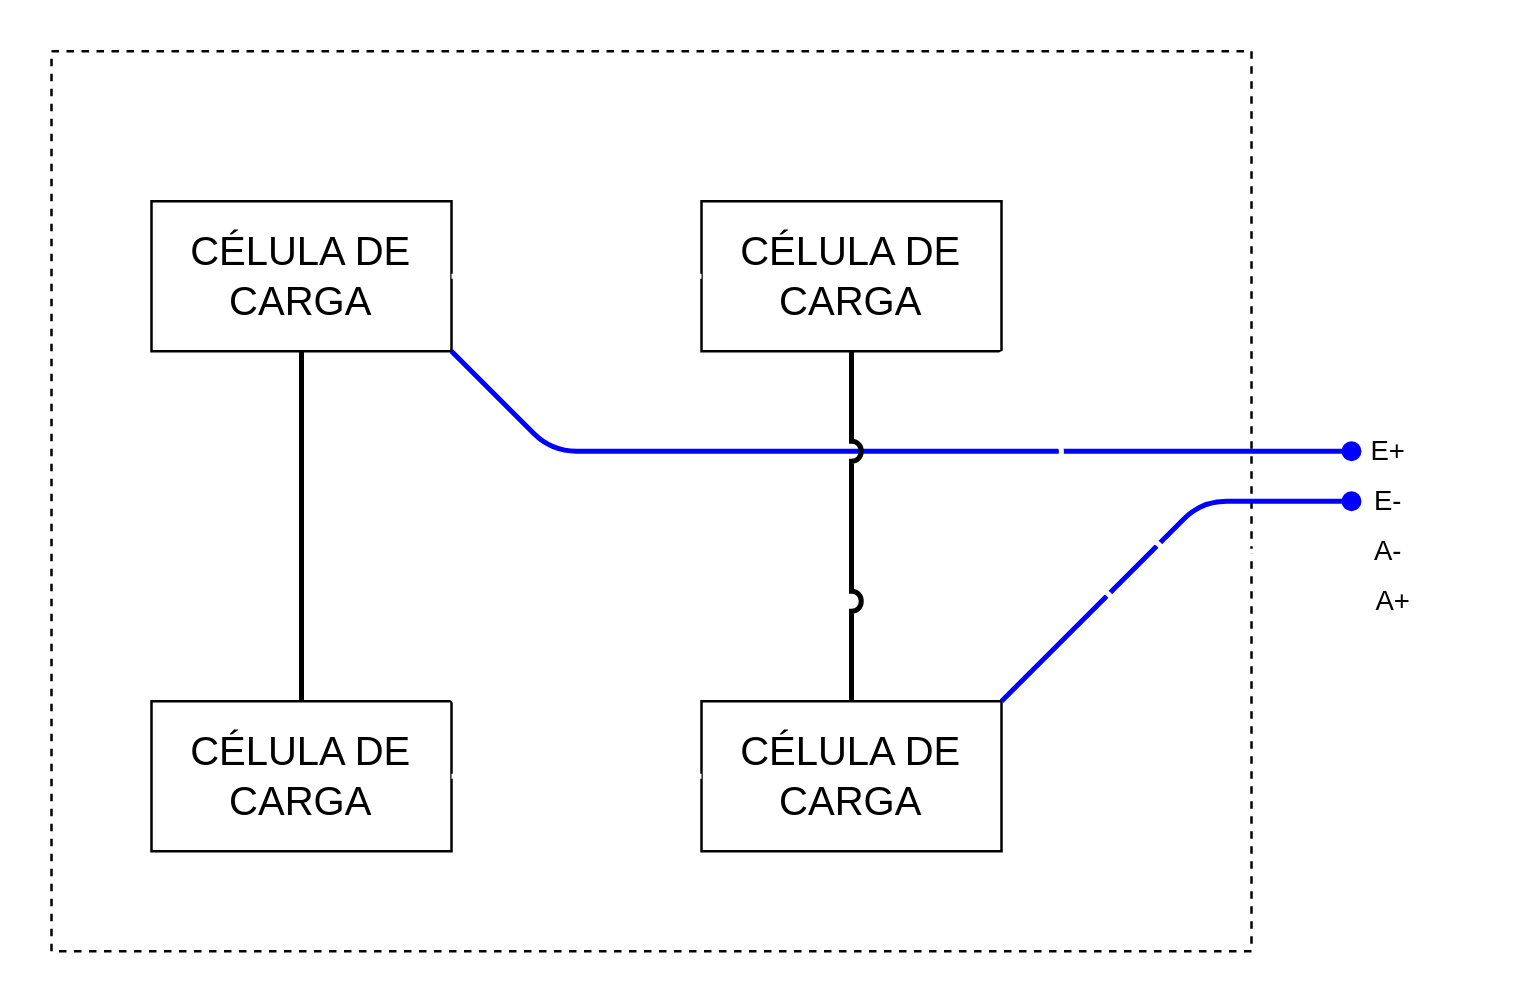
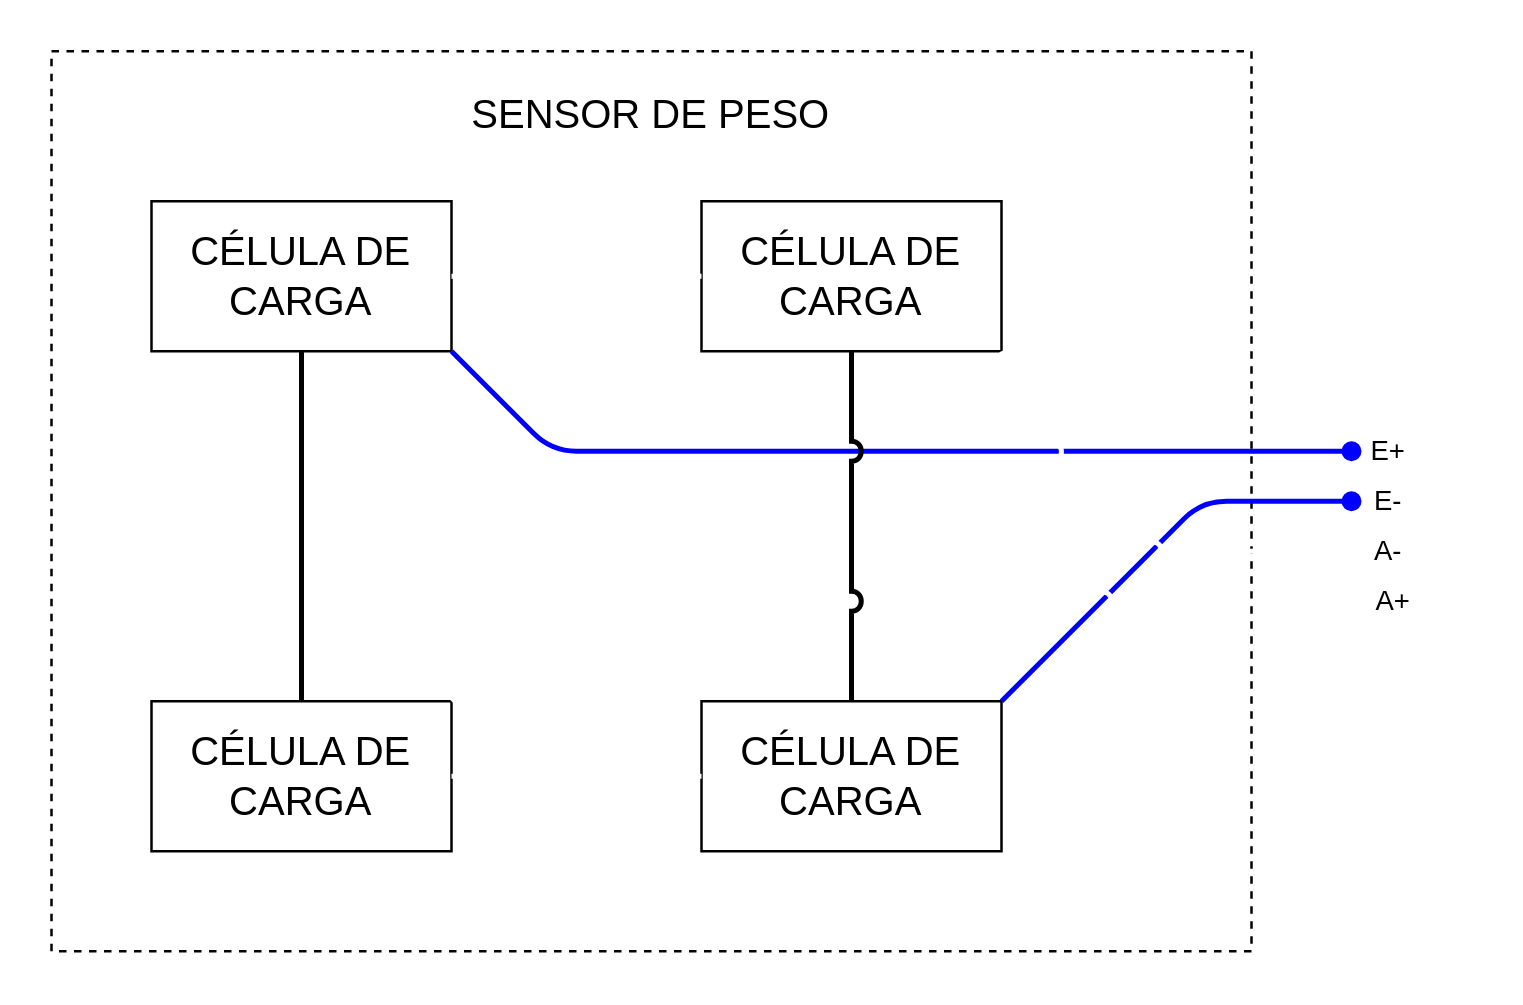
none -> (651, 114)
